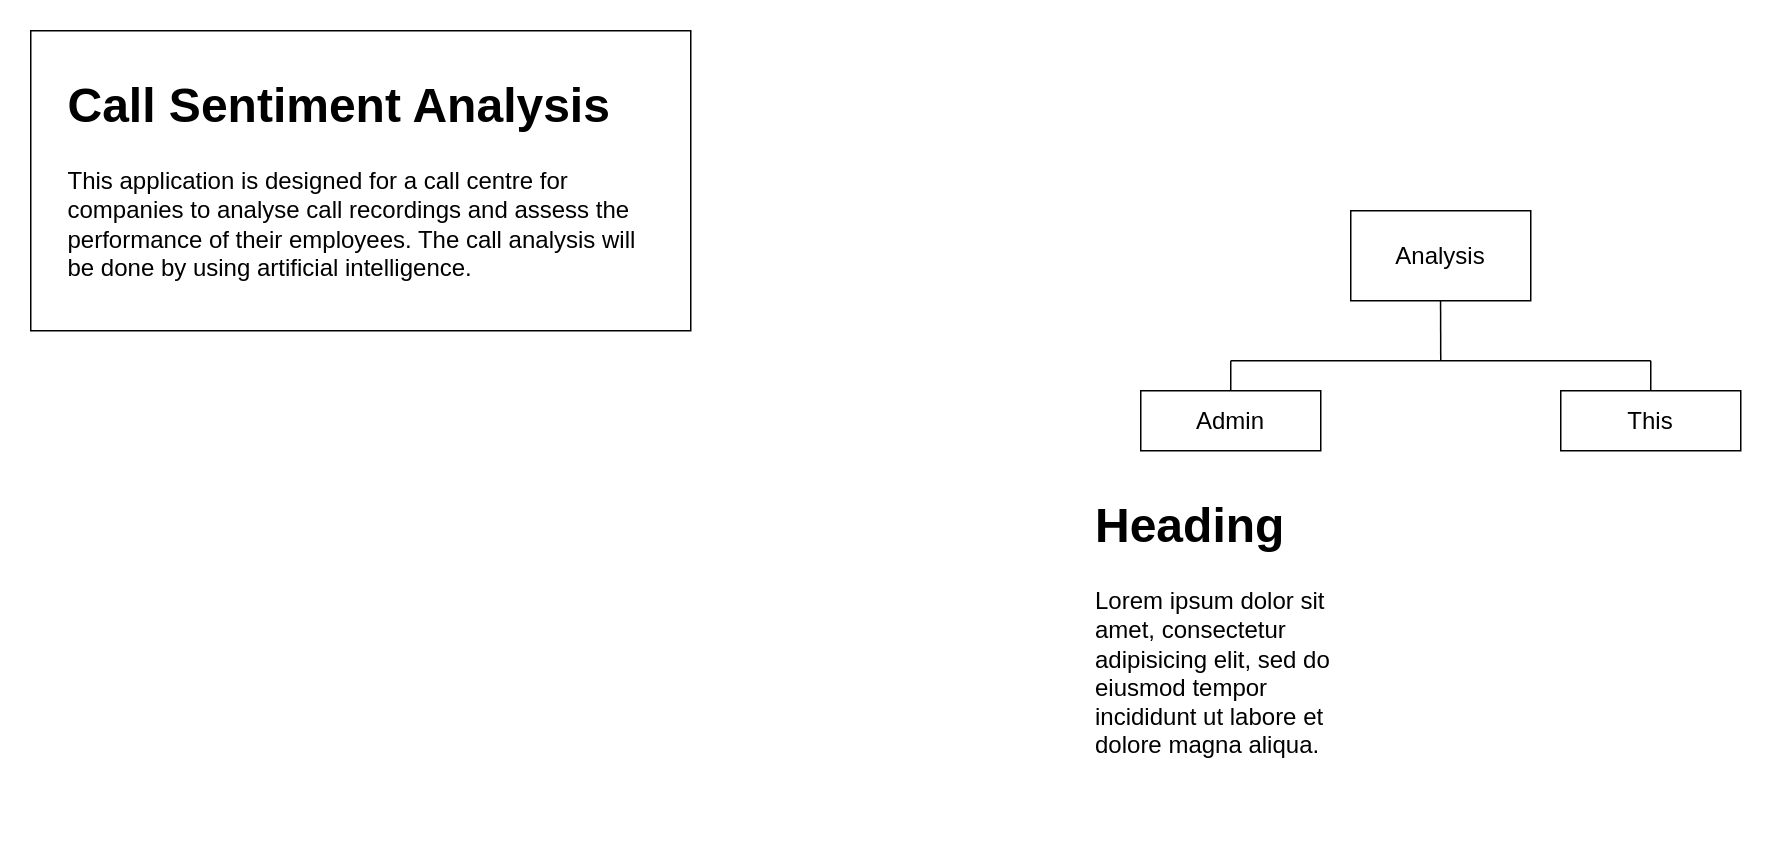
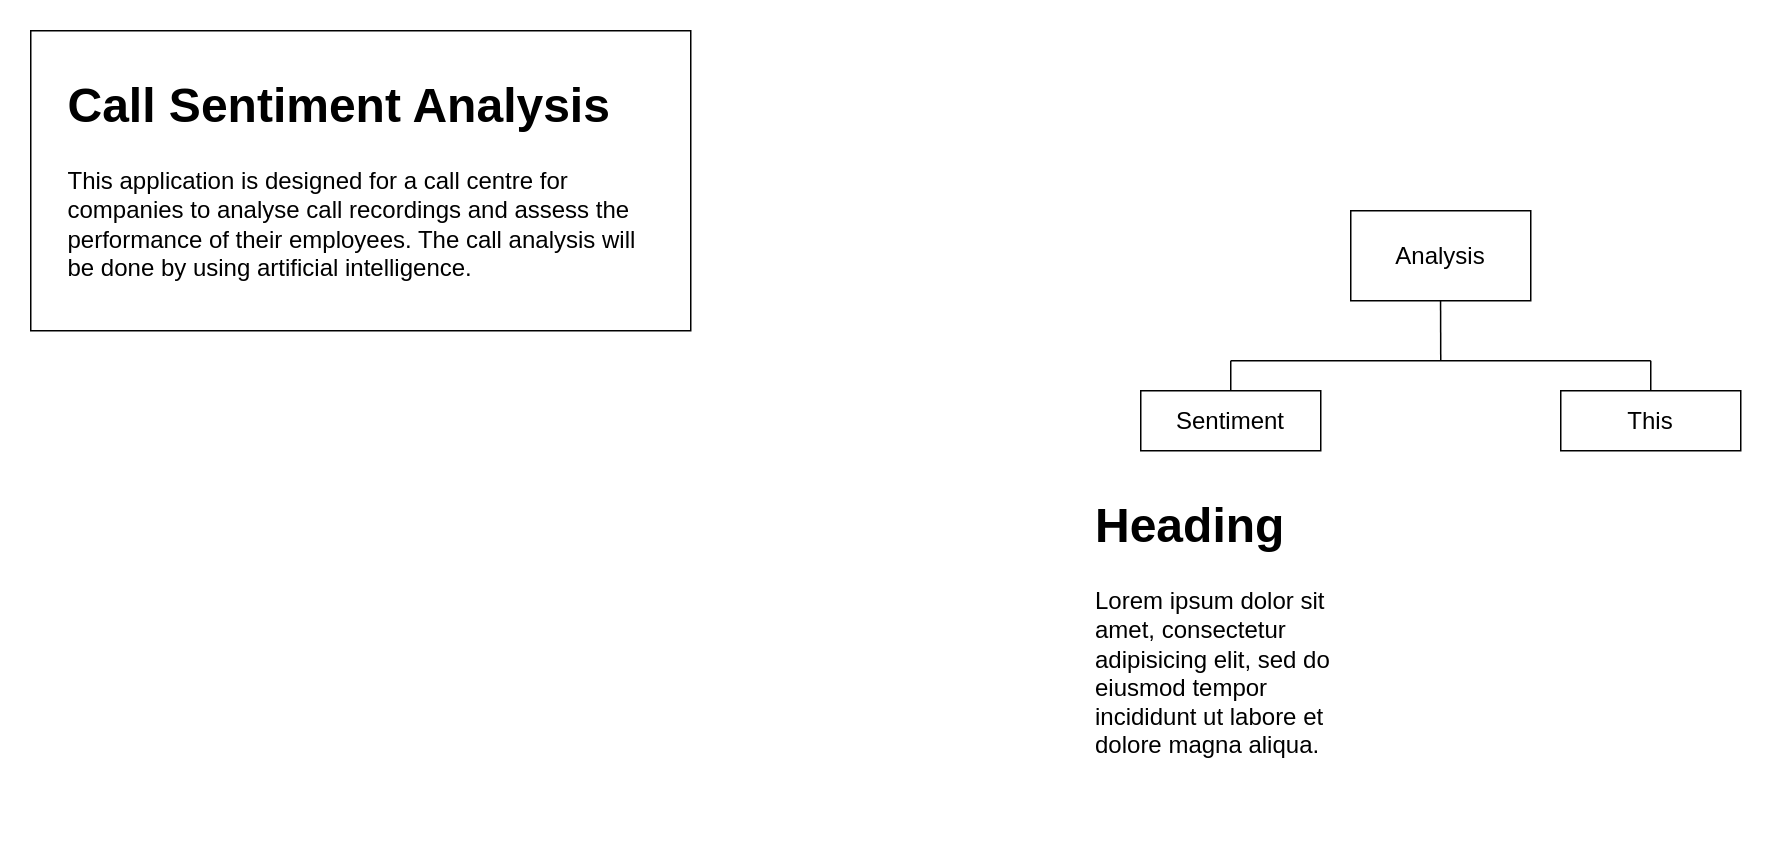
(1231, 421) -> (1231, 421)
